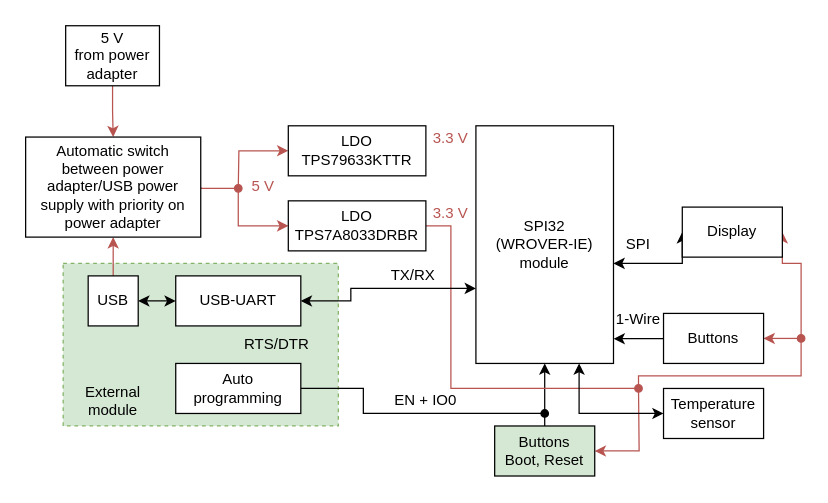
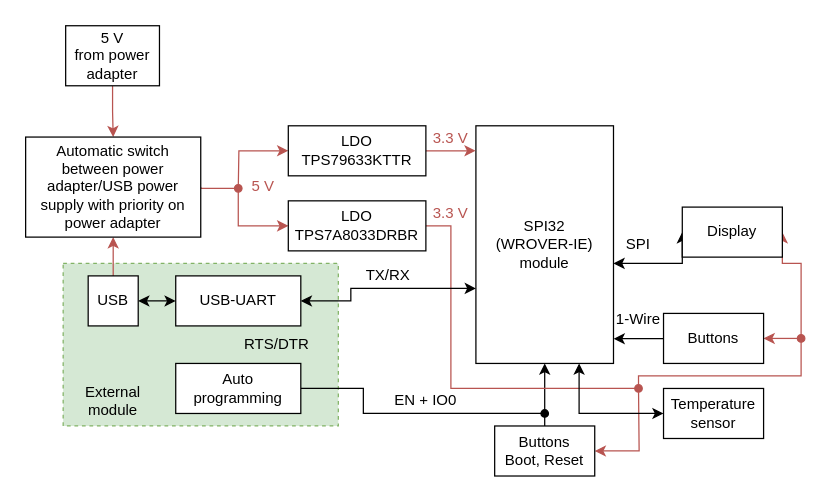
none -> (446, 151)
(413, 276) -> (388, 276)
(544, 451) -> (544, 451)
